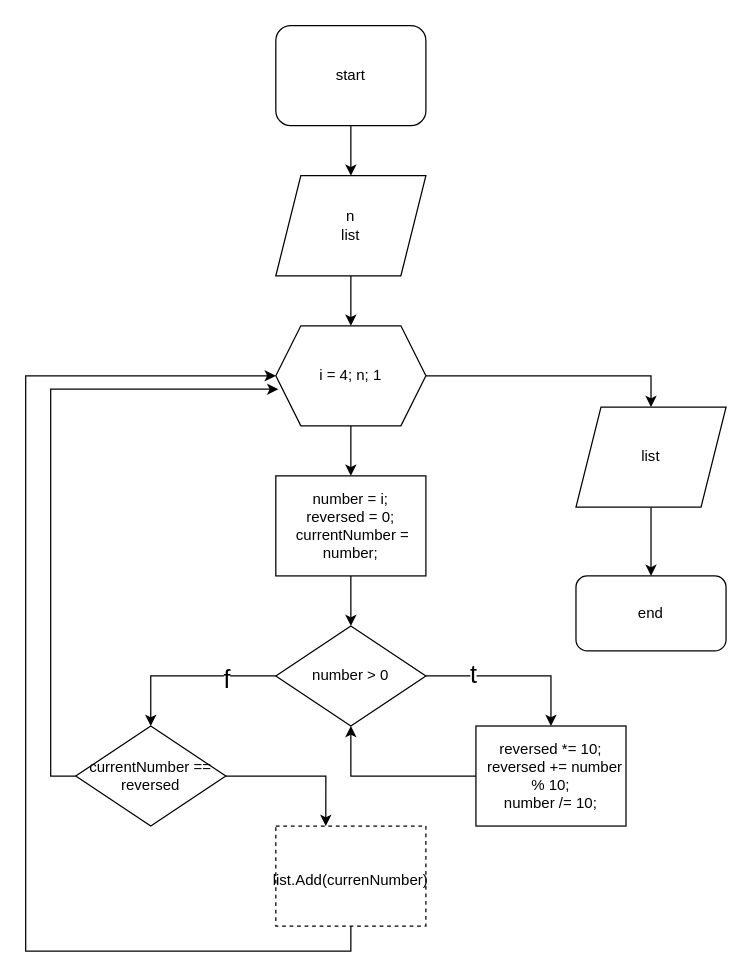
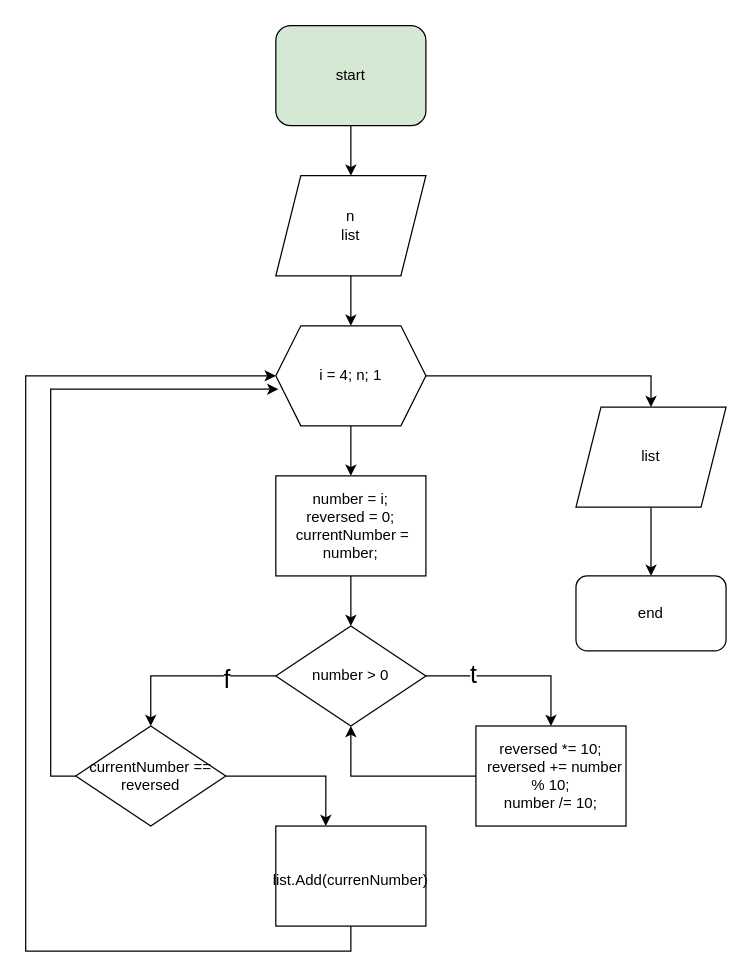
(351, 76) -> (351, 76)
(351, 876) -> (351, 876)
